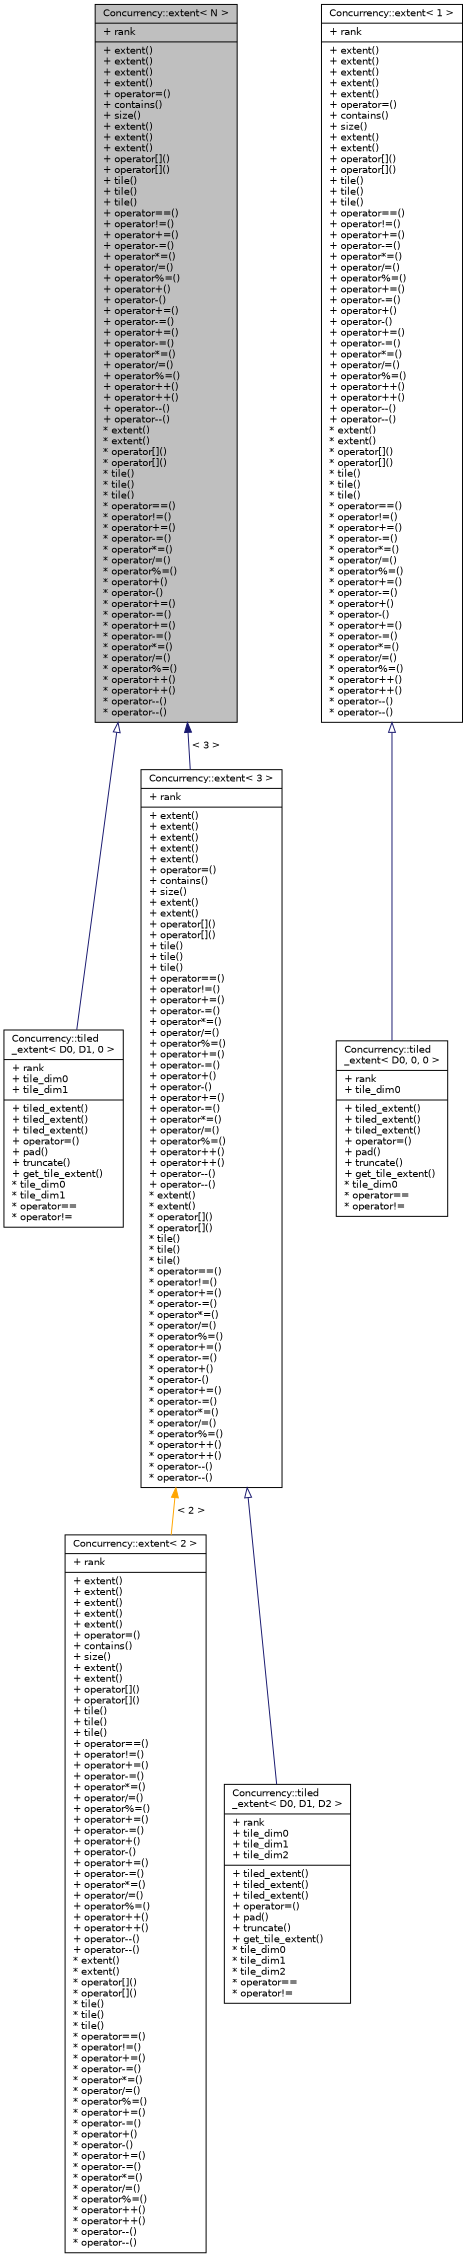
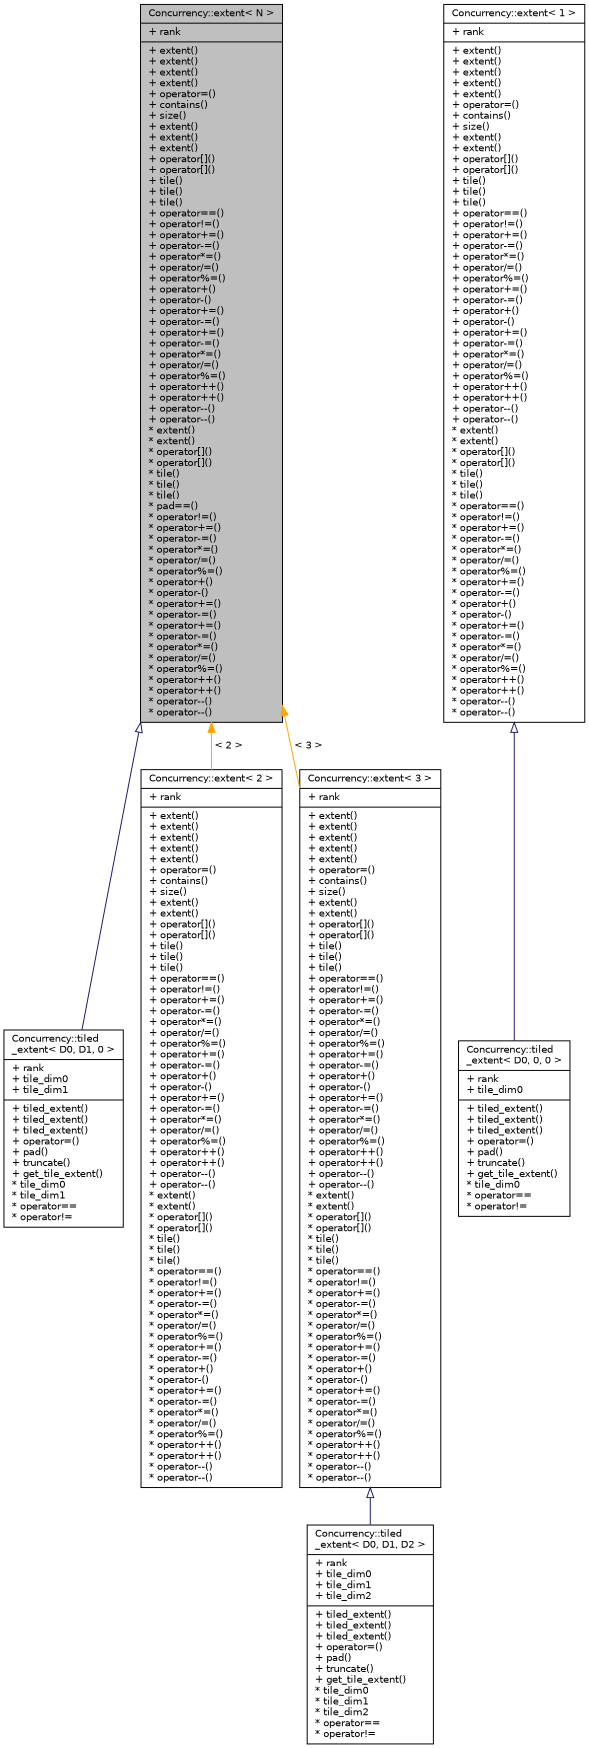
(140, 506) -> (174, 506)
(189, 751) -> (292, 752)
(173, 1516) -> (212, 751)
